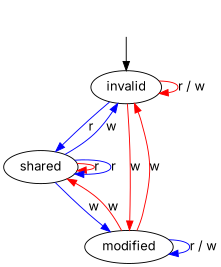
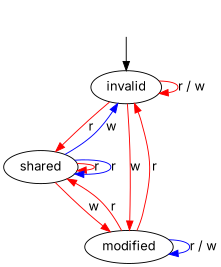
(86, 123) -> (86, 123)
(155, 167) -> (155, 167)
(78, 205) -> (78, 205)
(113, 207) -> (113, 207)
